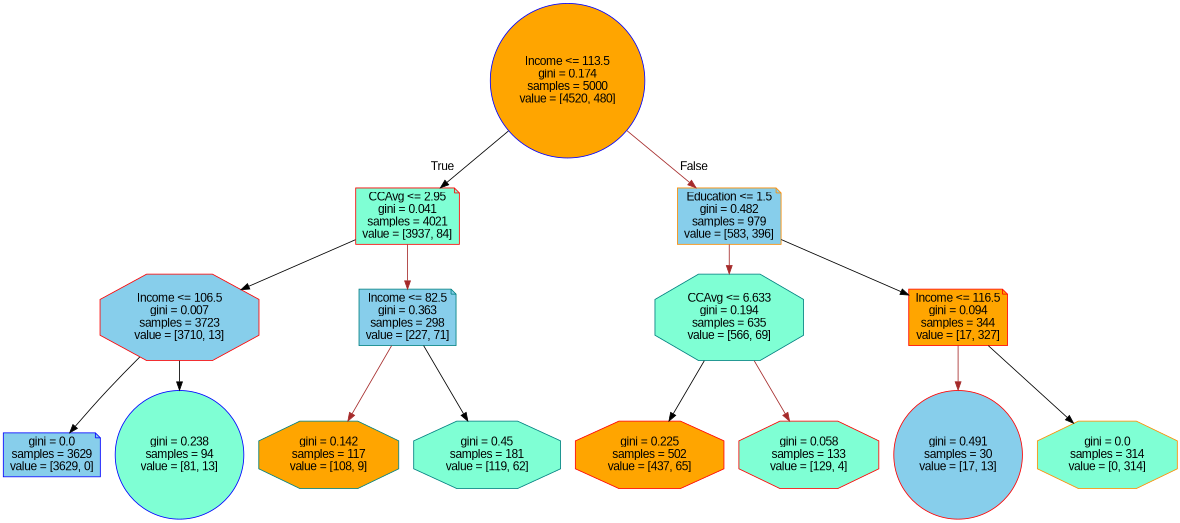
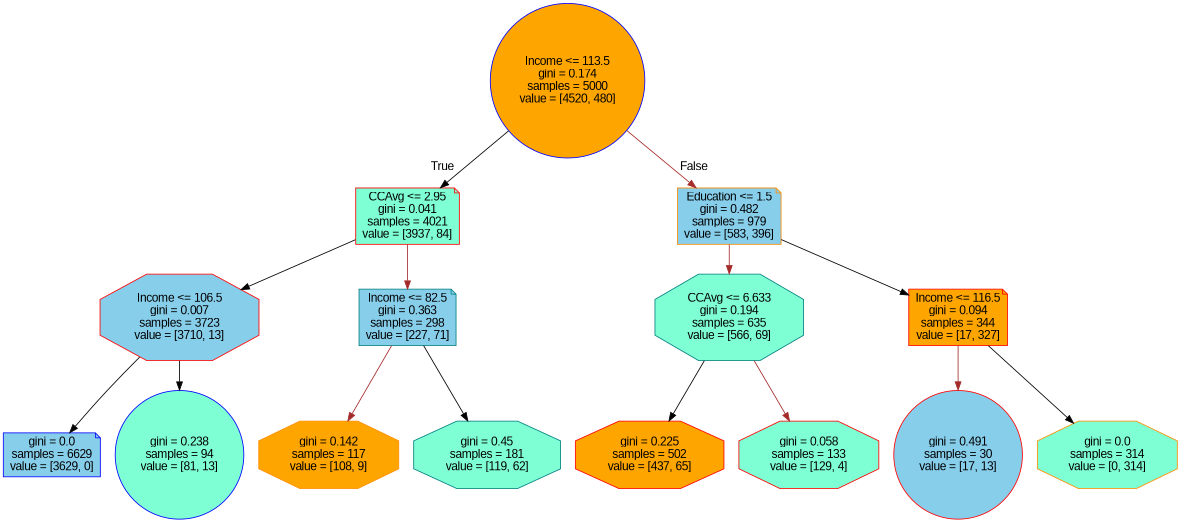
(52, 455) -> (52, 455)
(329, 455) -> (329, 455)
